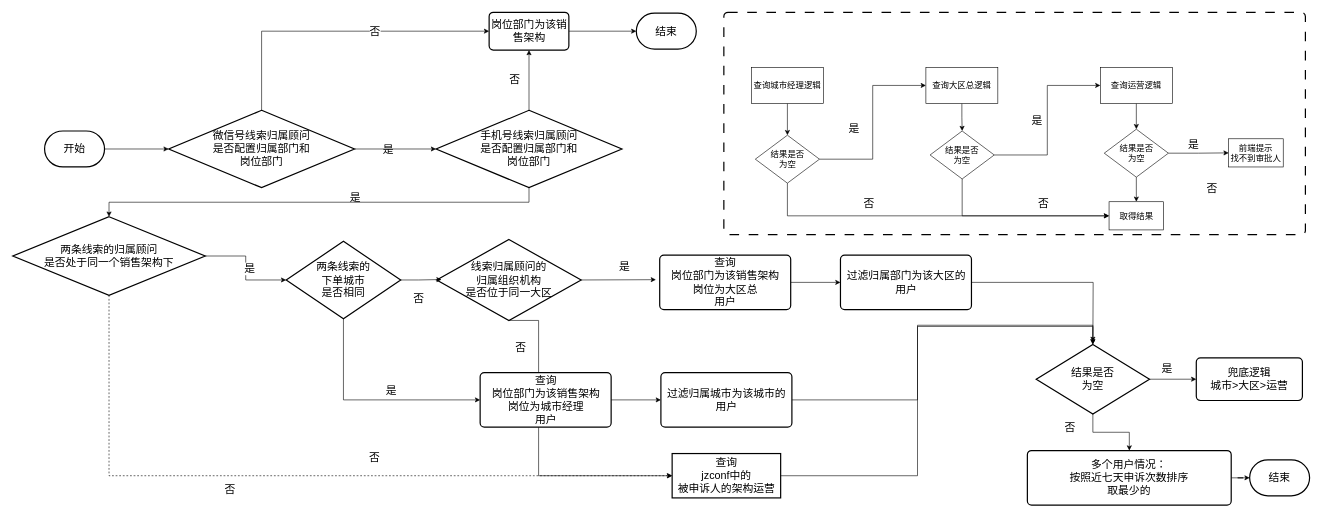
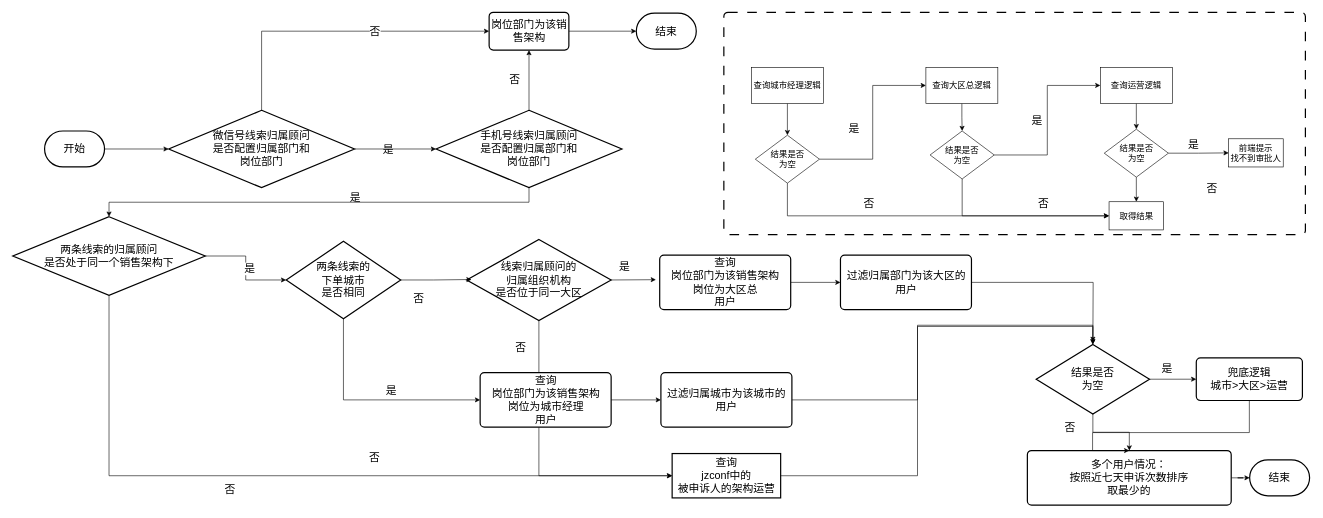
(509, 280) -> (539, 280)
none -> (1207, 433)
(232, 476) -> (232, 476)
